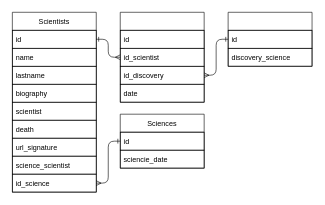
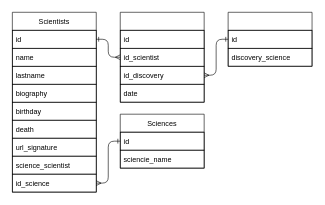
(32, 112) -> (31, 112)
(148, 160) -> (148, 160)
